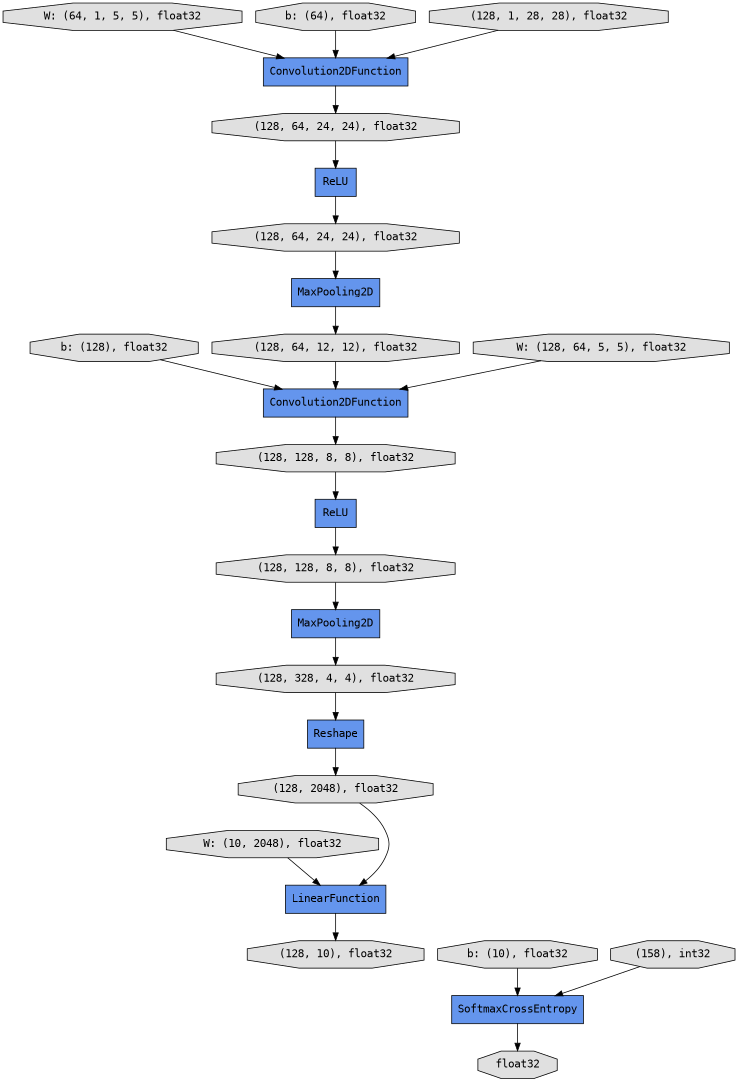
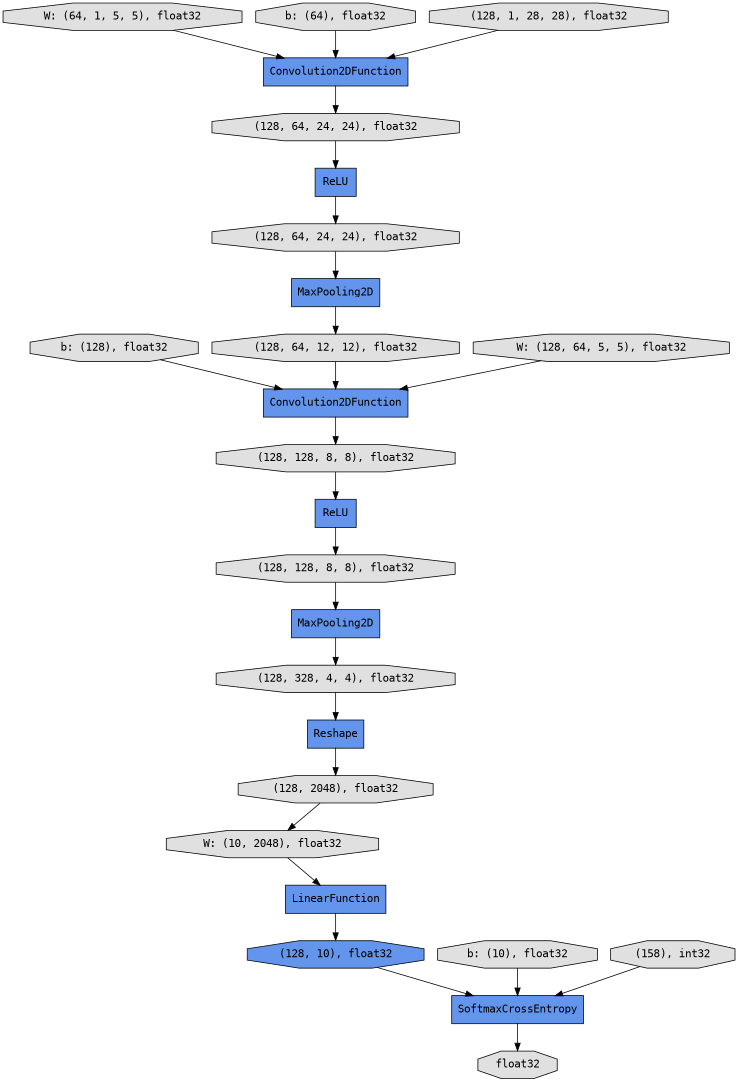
(389, 840) -> (307, 814)
(336, 954) -> (336, 954)
none -> (422, 981)
